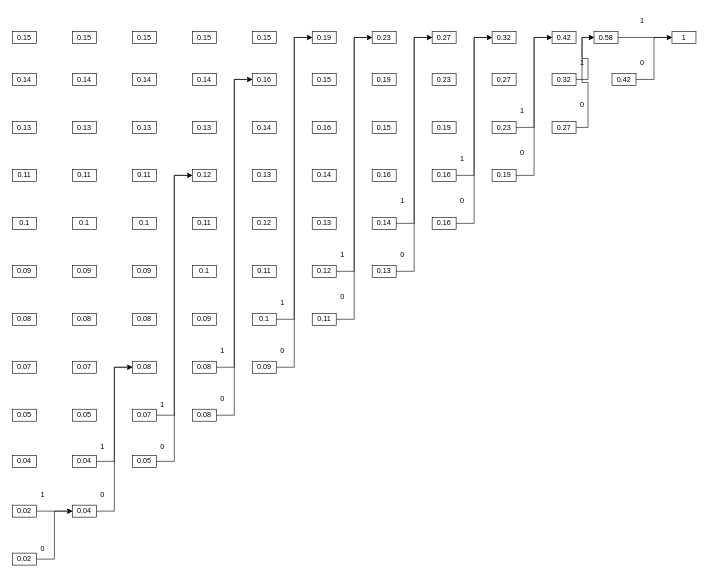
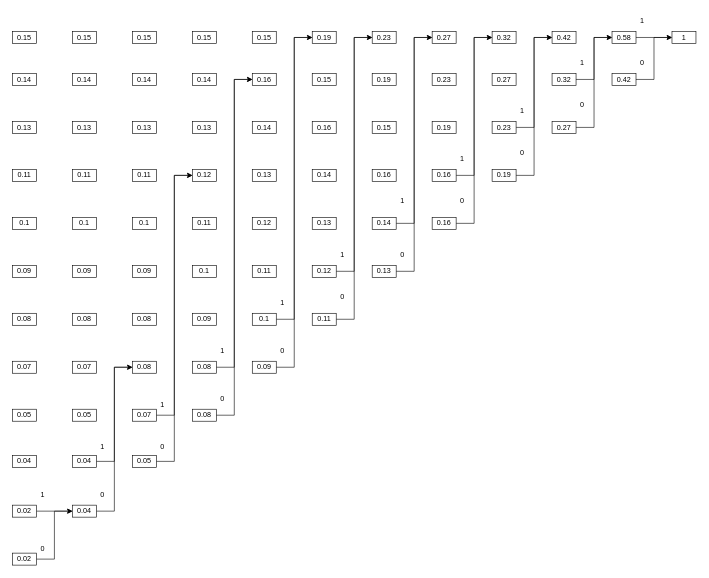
(606, 38) -> (624, 38)
